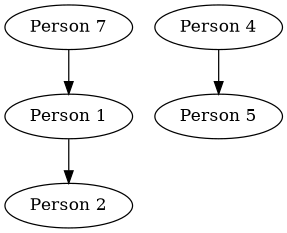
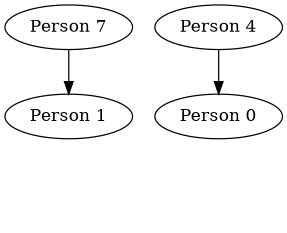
(219, 116) -> (219, 116)
(69, 206) -> none
